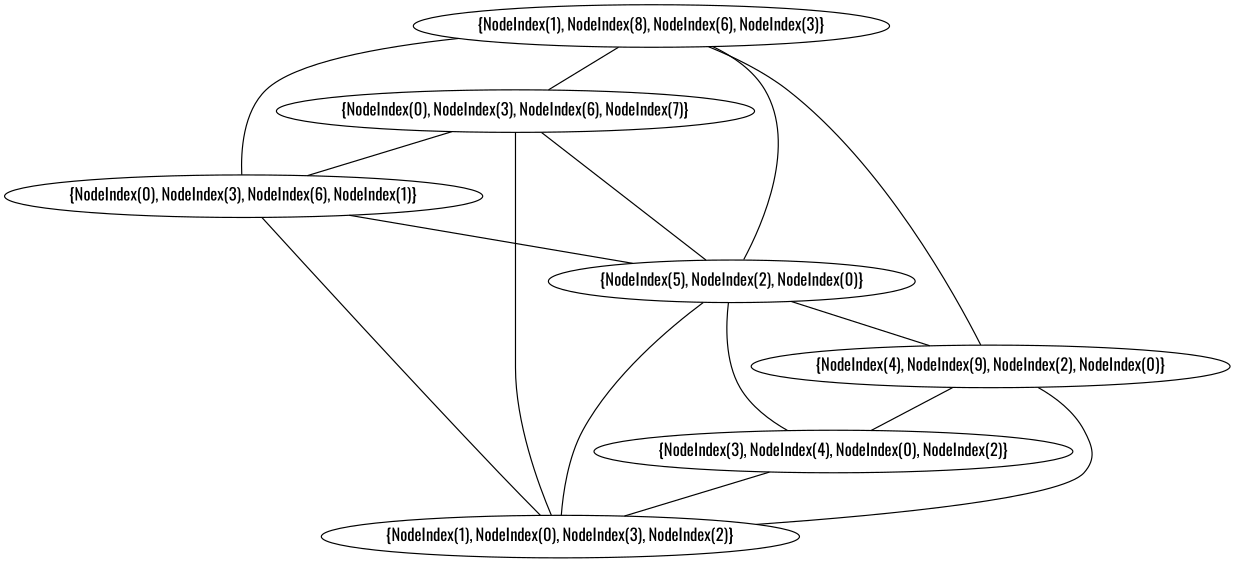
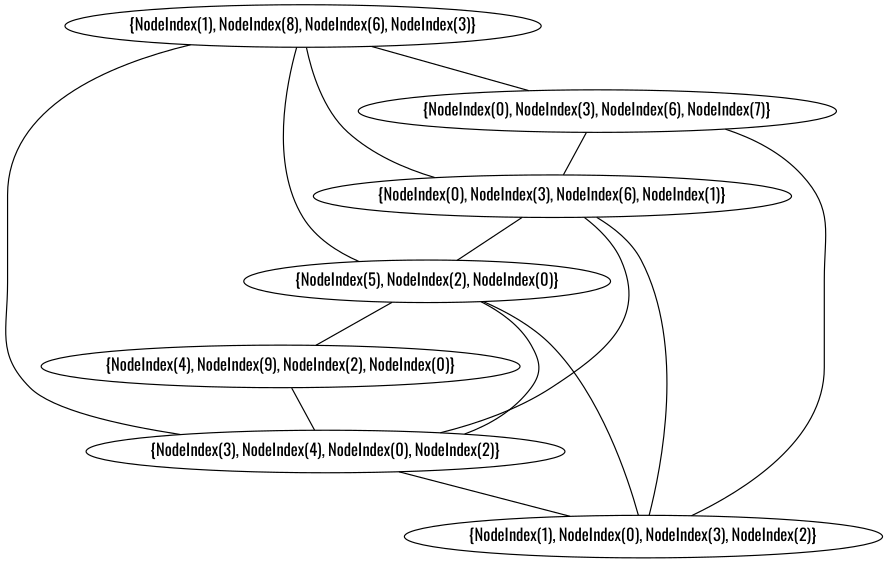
(869, 172) -> (8, 247)
(624, 196) -> none
none -> (591, 359)
(977, 502) -> none
